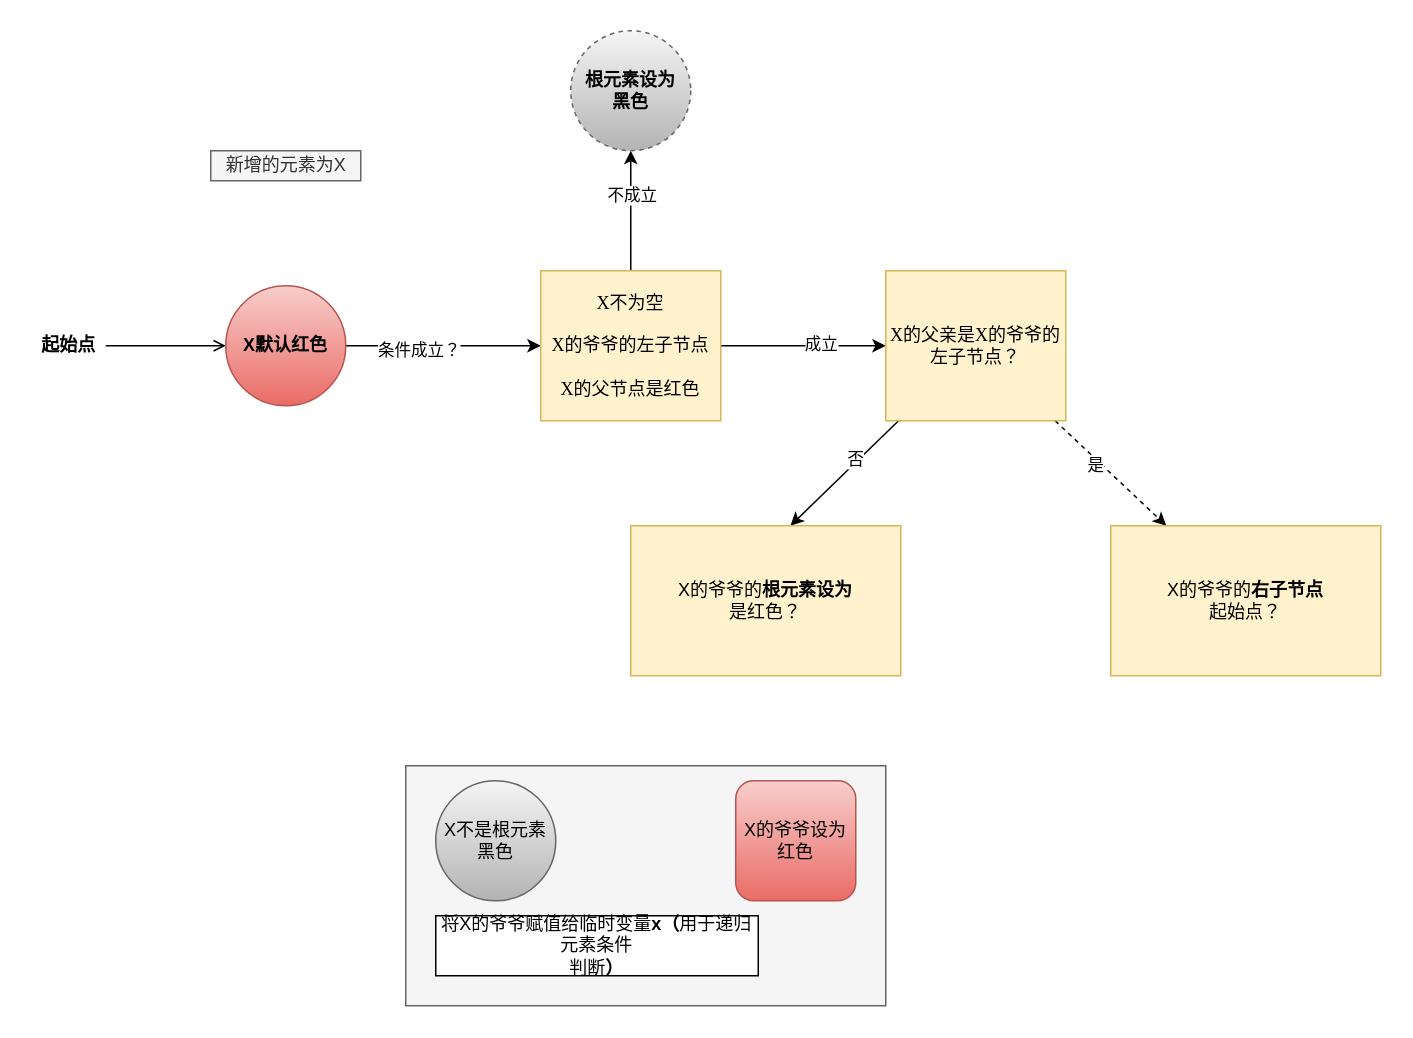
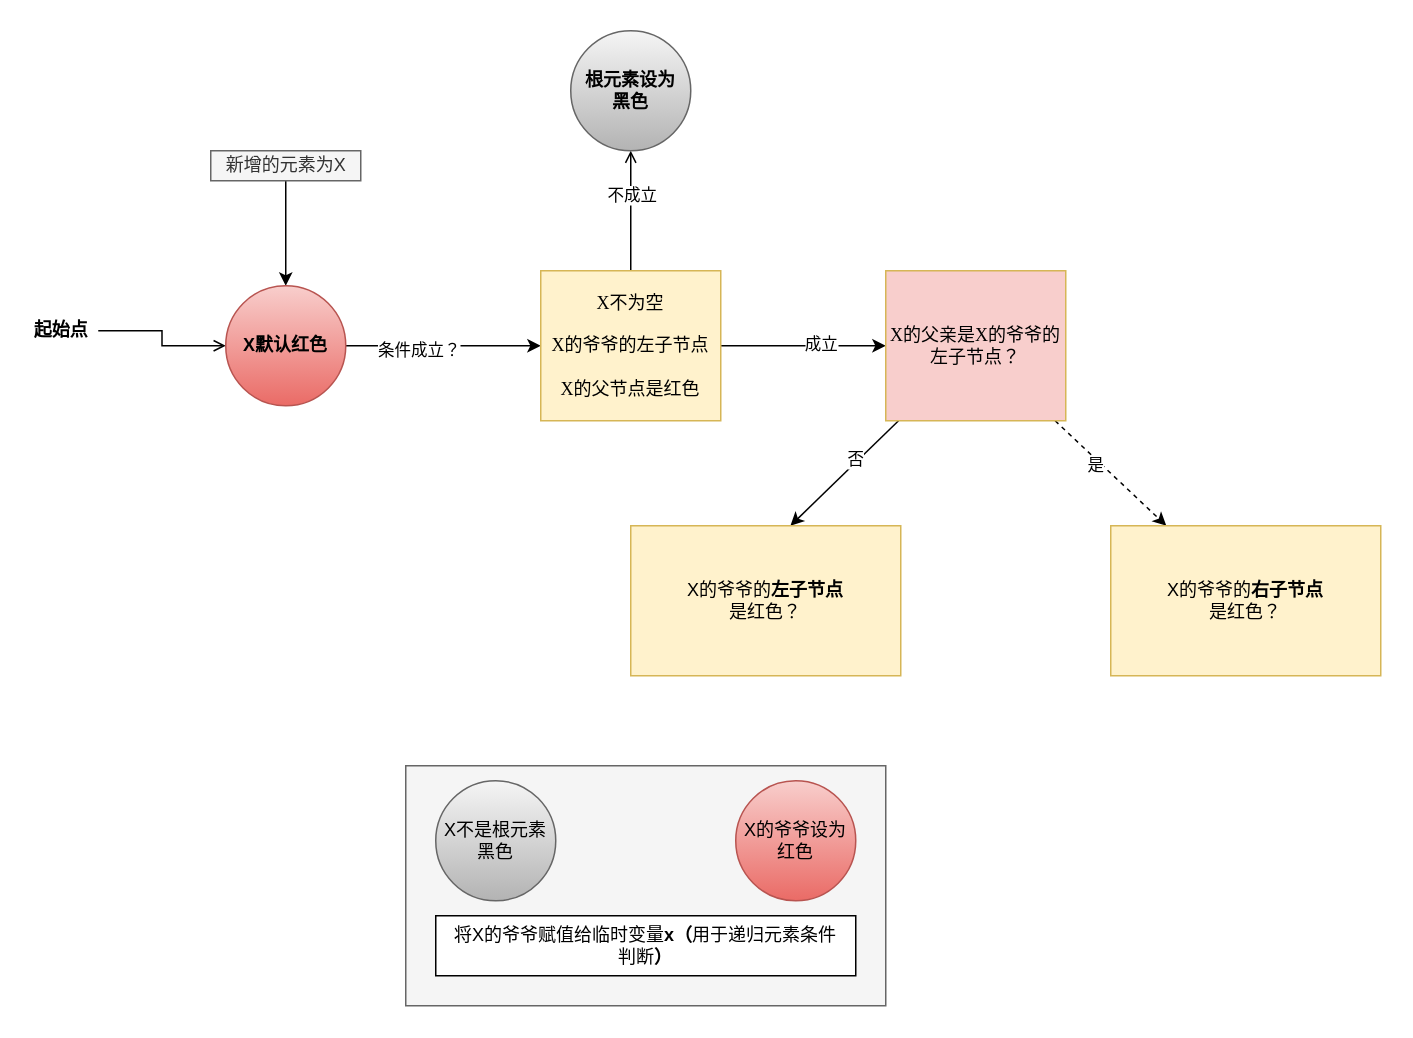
(631, 91) -> (631, 91)
(631, 162) -> (631, 159)
none -> (286, 228)
(68, 346) -> (61, 331)
(976, 346) -> (976, 346)
(766, 601) -> (766, 601)
(1246, 601) -> (1246, 601)
(796, 841) -> (796, 841)
(597, 946) -> (646, 946)
